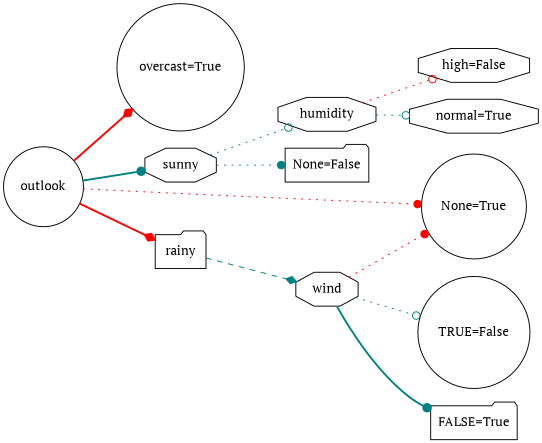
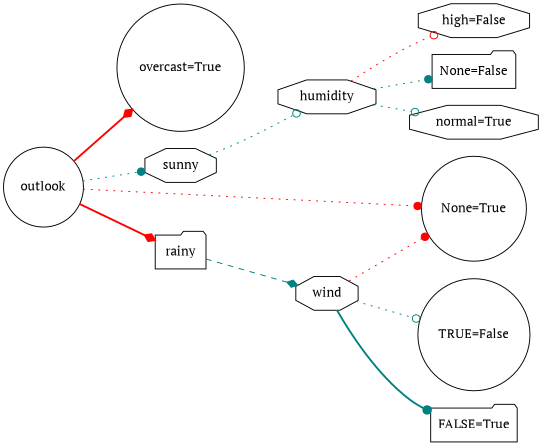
(247, 165) -> (399, 84)
(110, 176) -> (110, 177)
